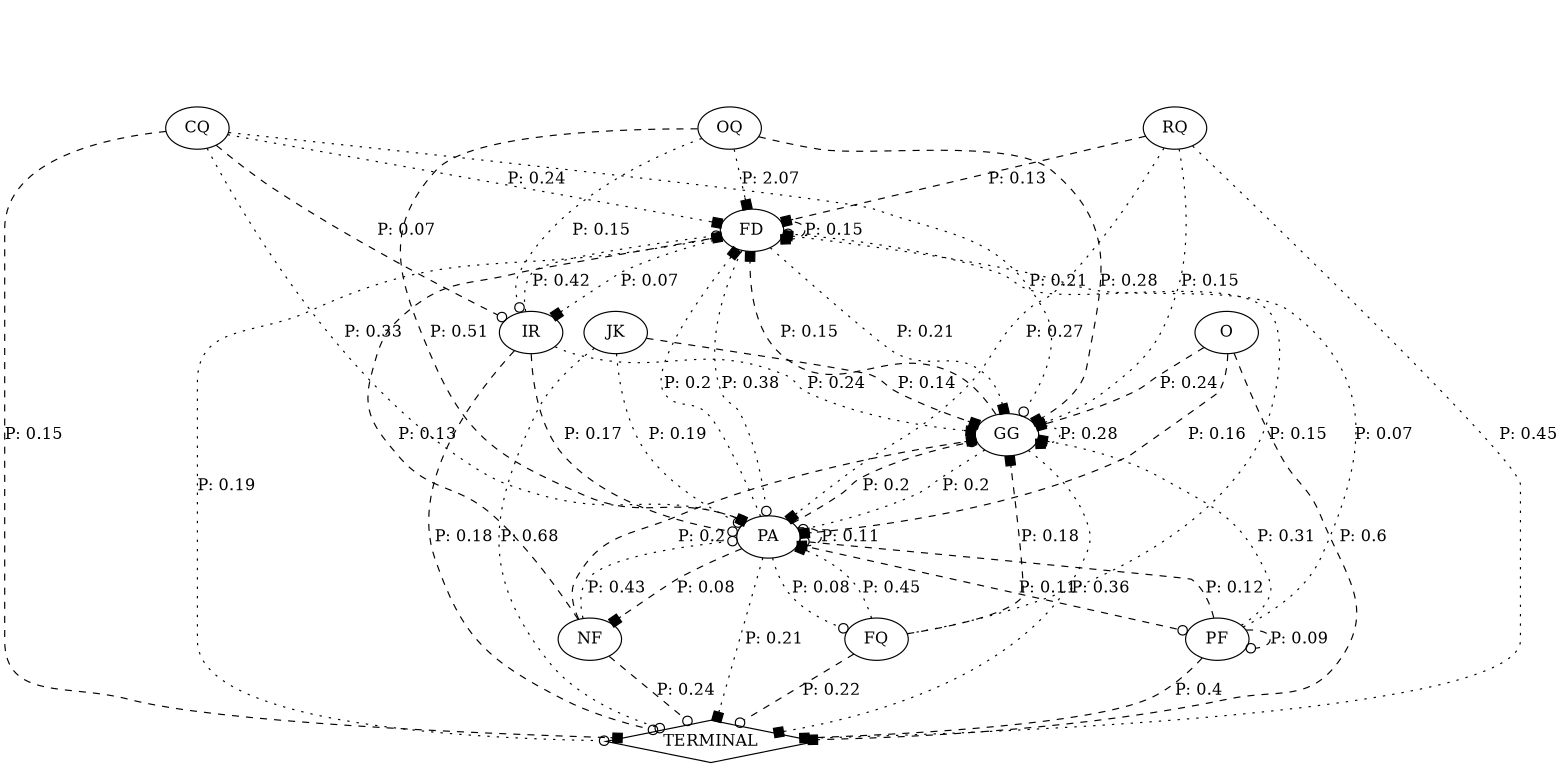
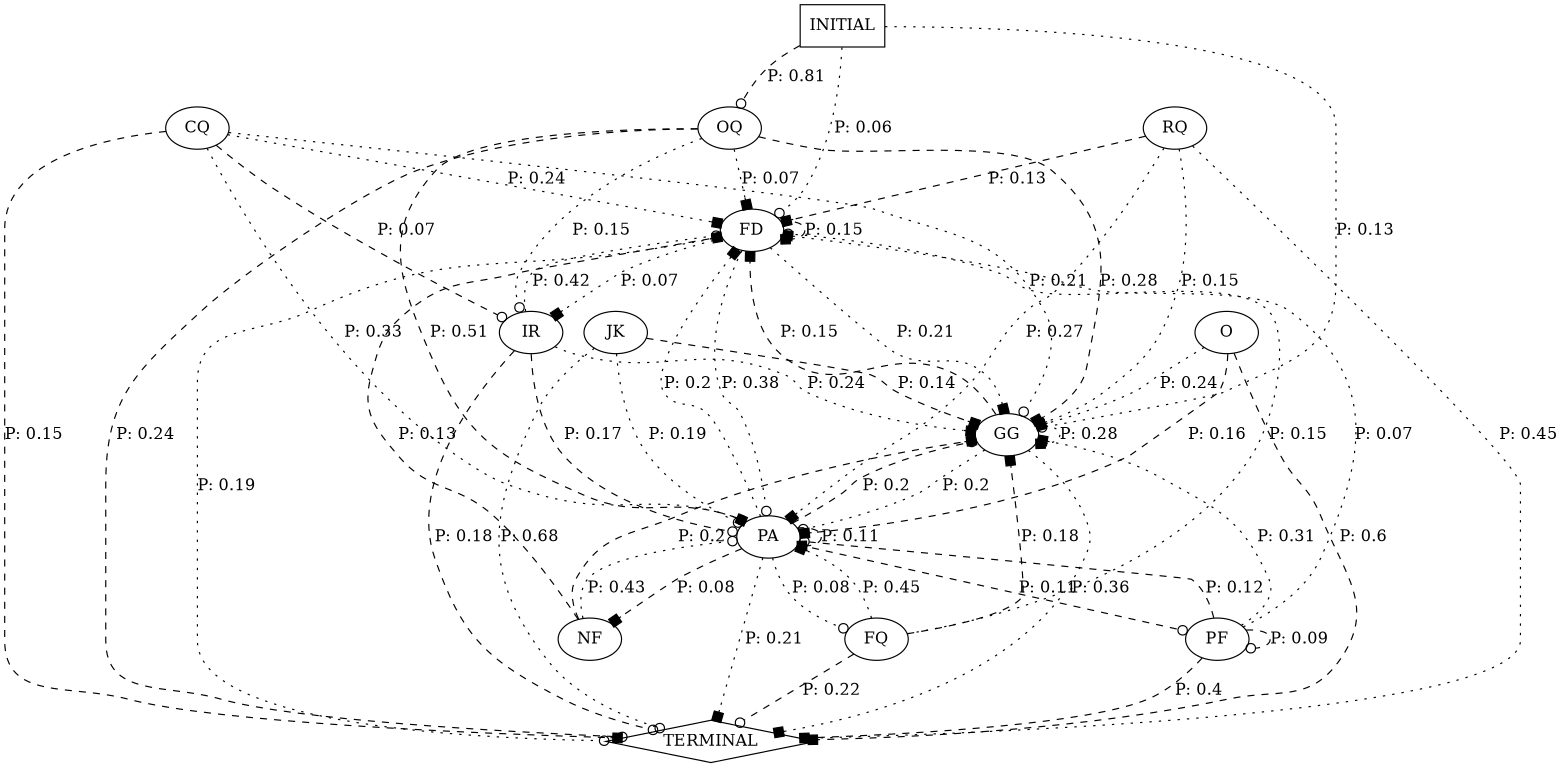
none -> (842, 26)
(771, 179) -> (771, 179)
(1130, 394) -> (1130, 394)
(647, 687) -> (107, 458)
